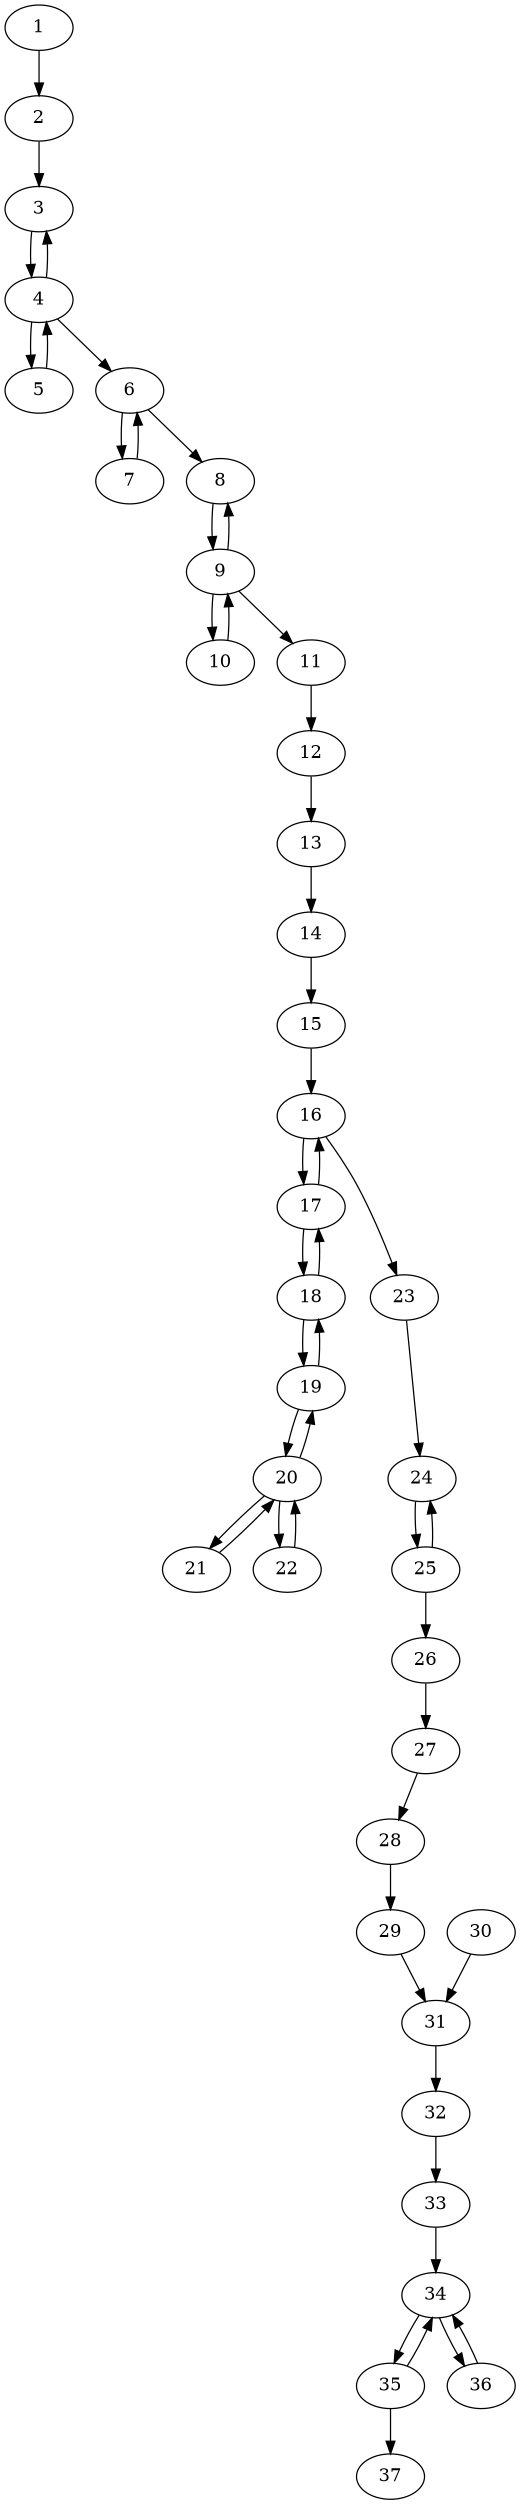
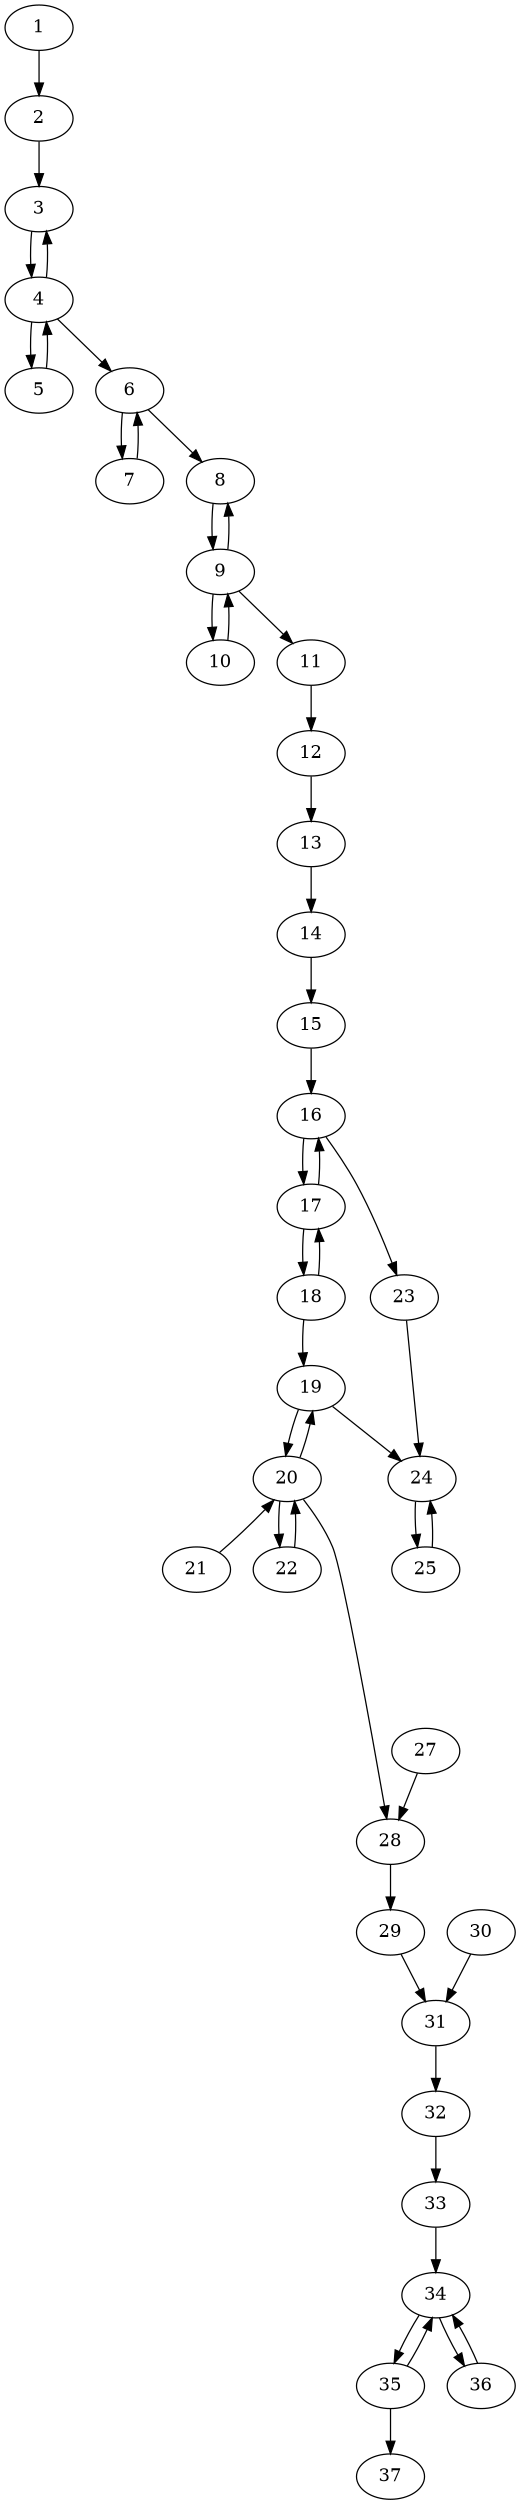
(320, 1349) -> (362, 1430)
(241, 1517) -> (356, 1648)
(426, 1660) -> none
